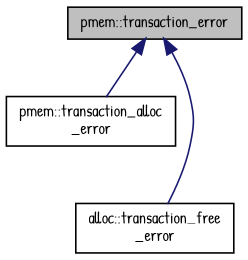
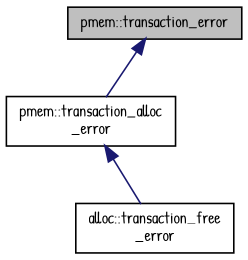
(193, 129) -> (127, 182)
